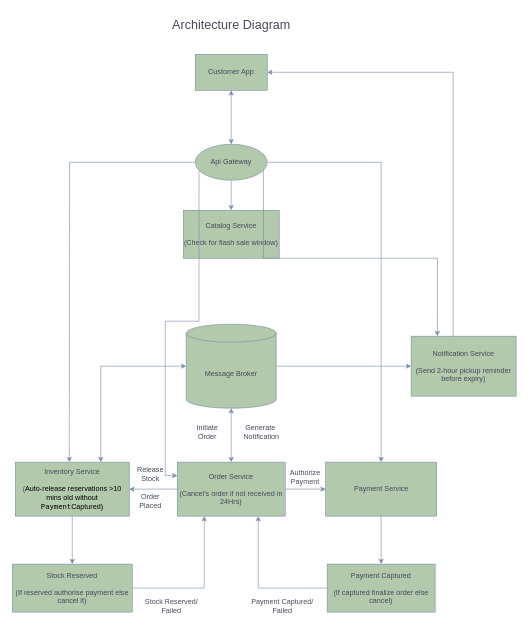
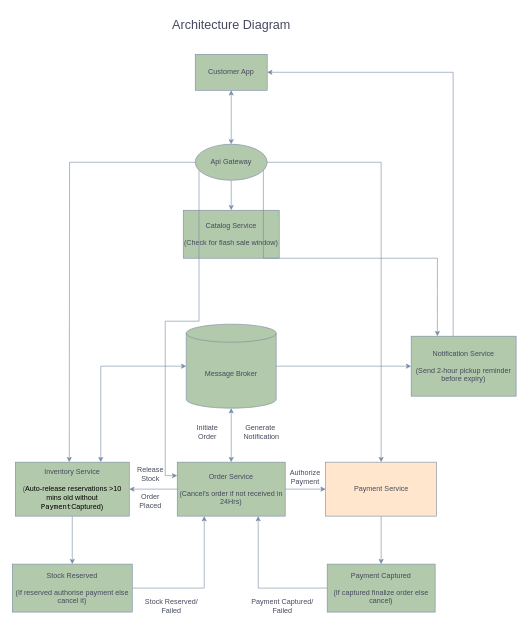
(381, 489) -> (381, 489)
